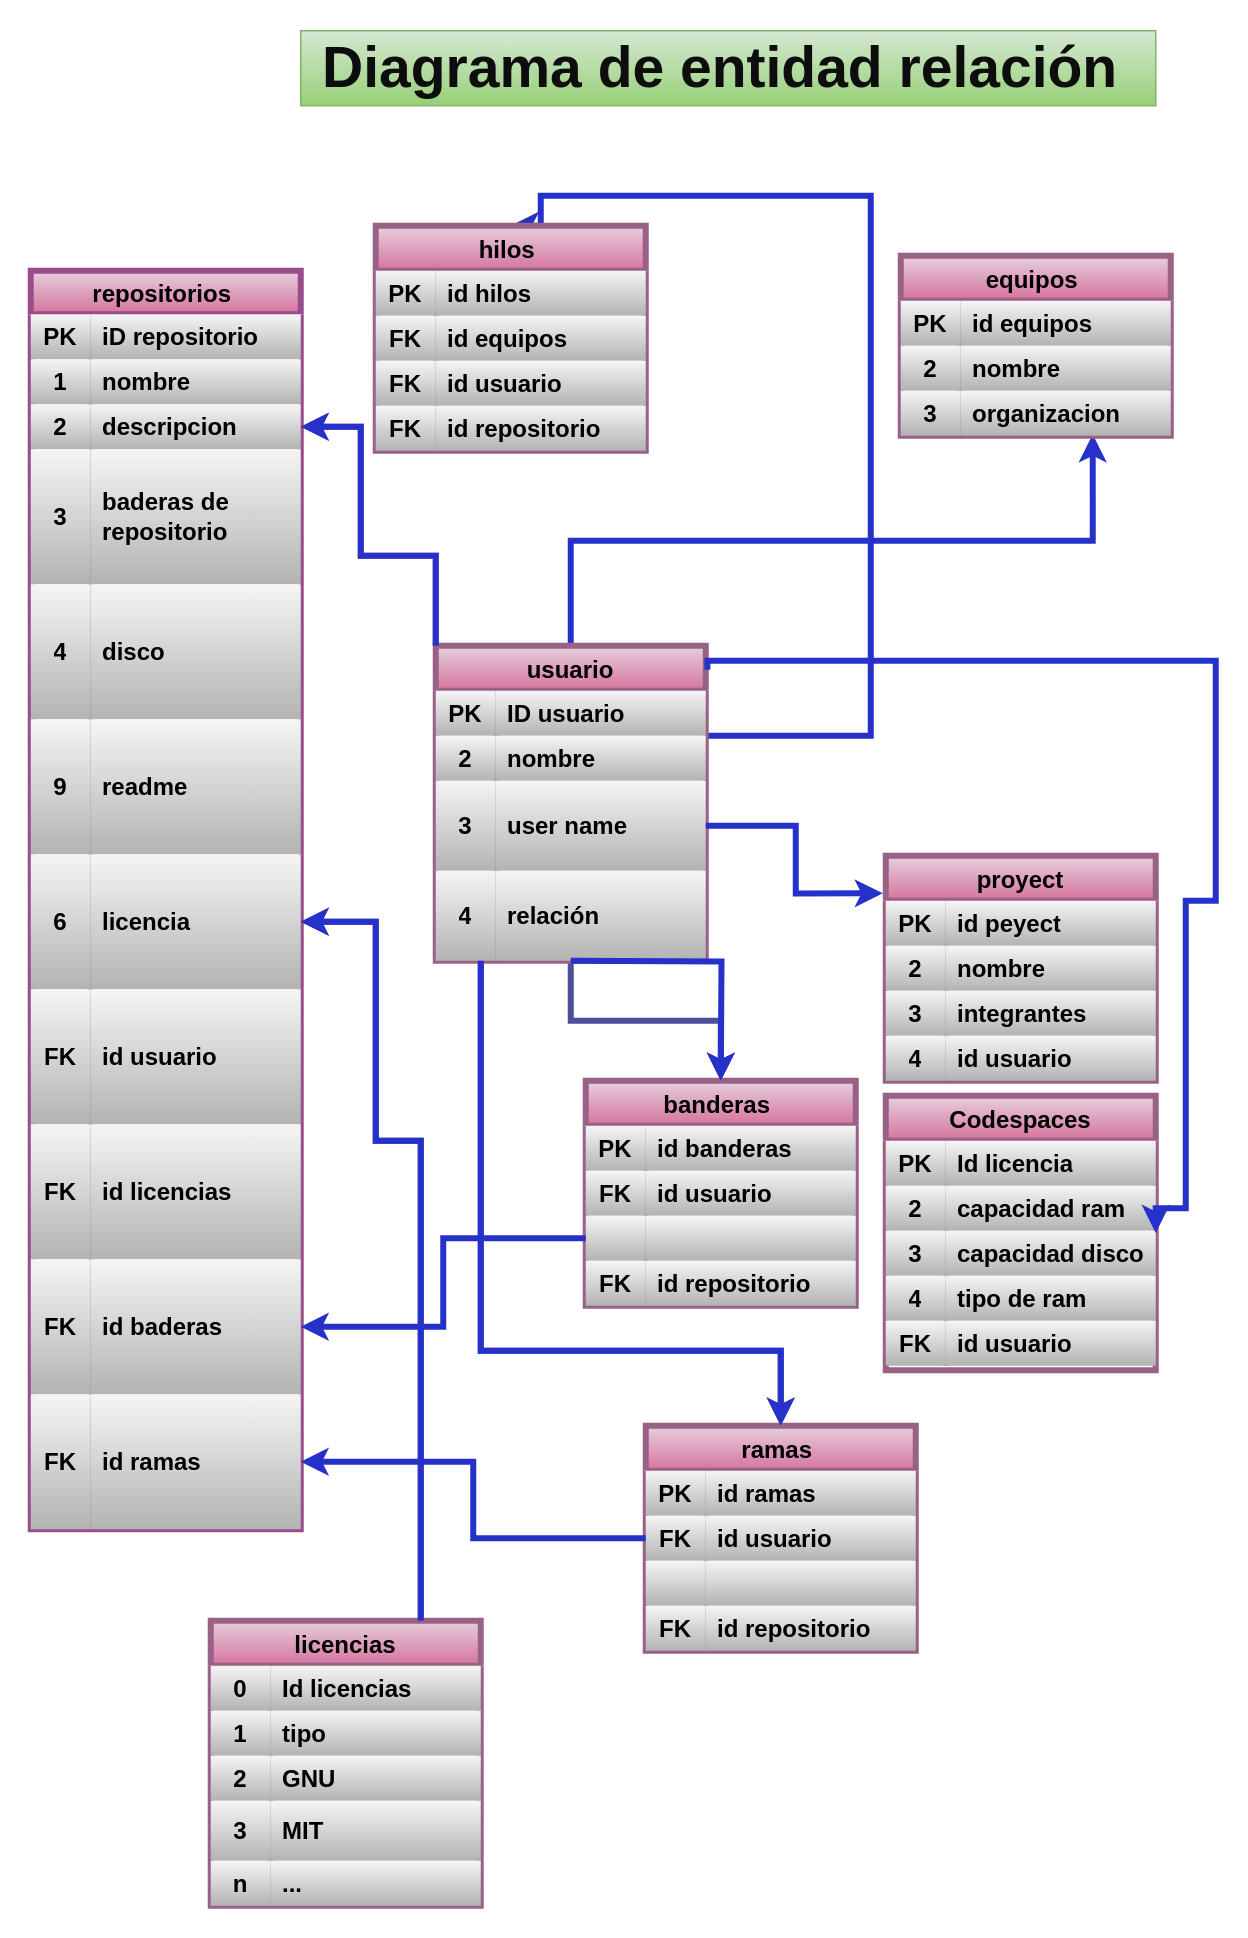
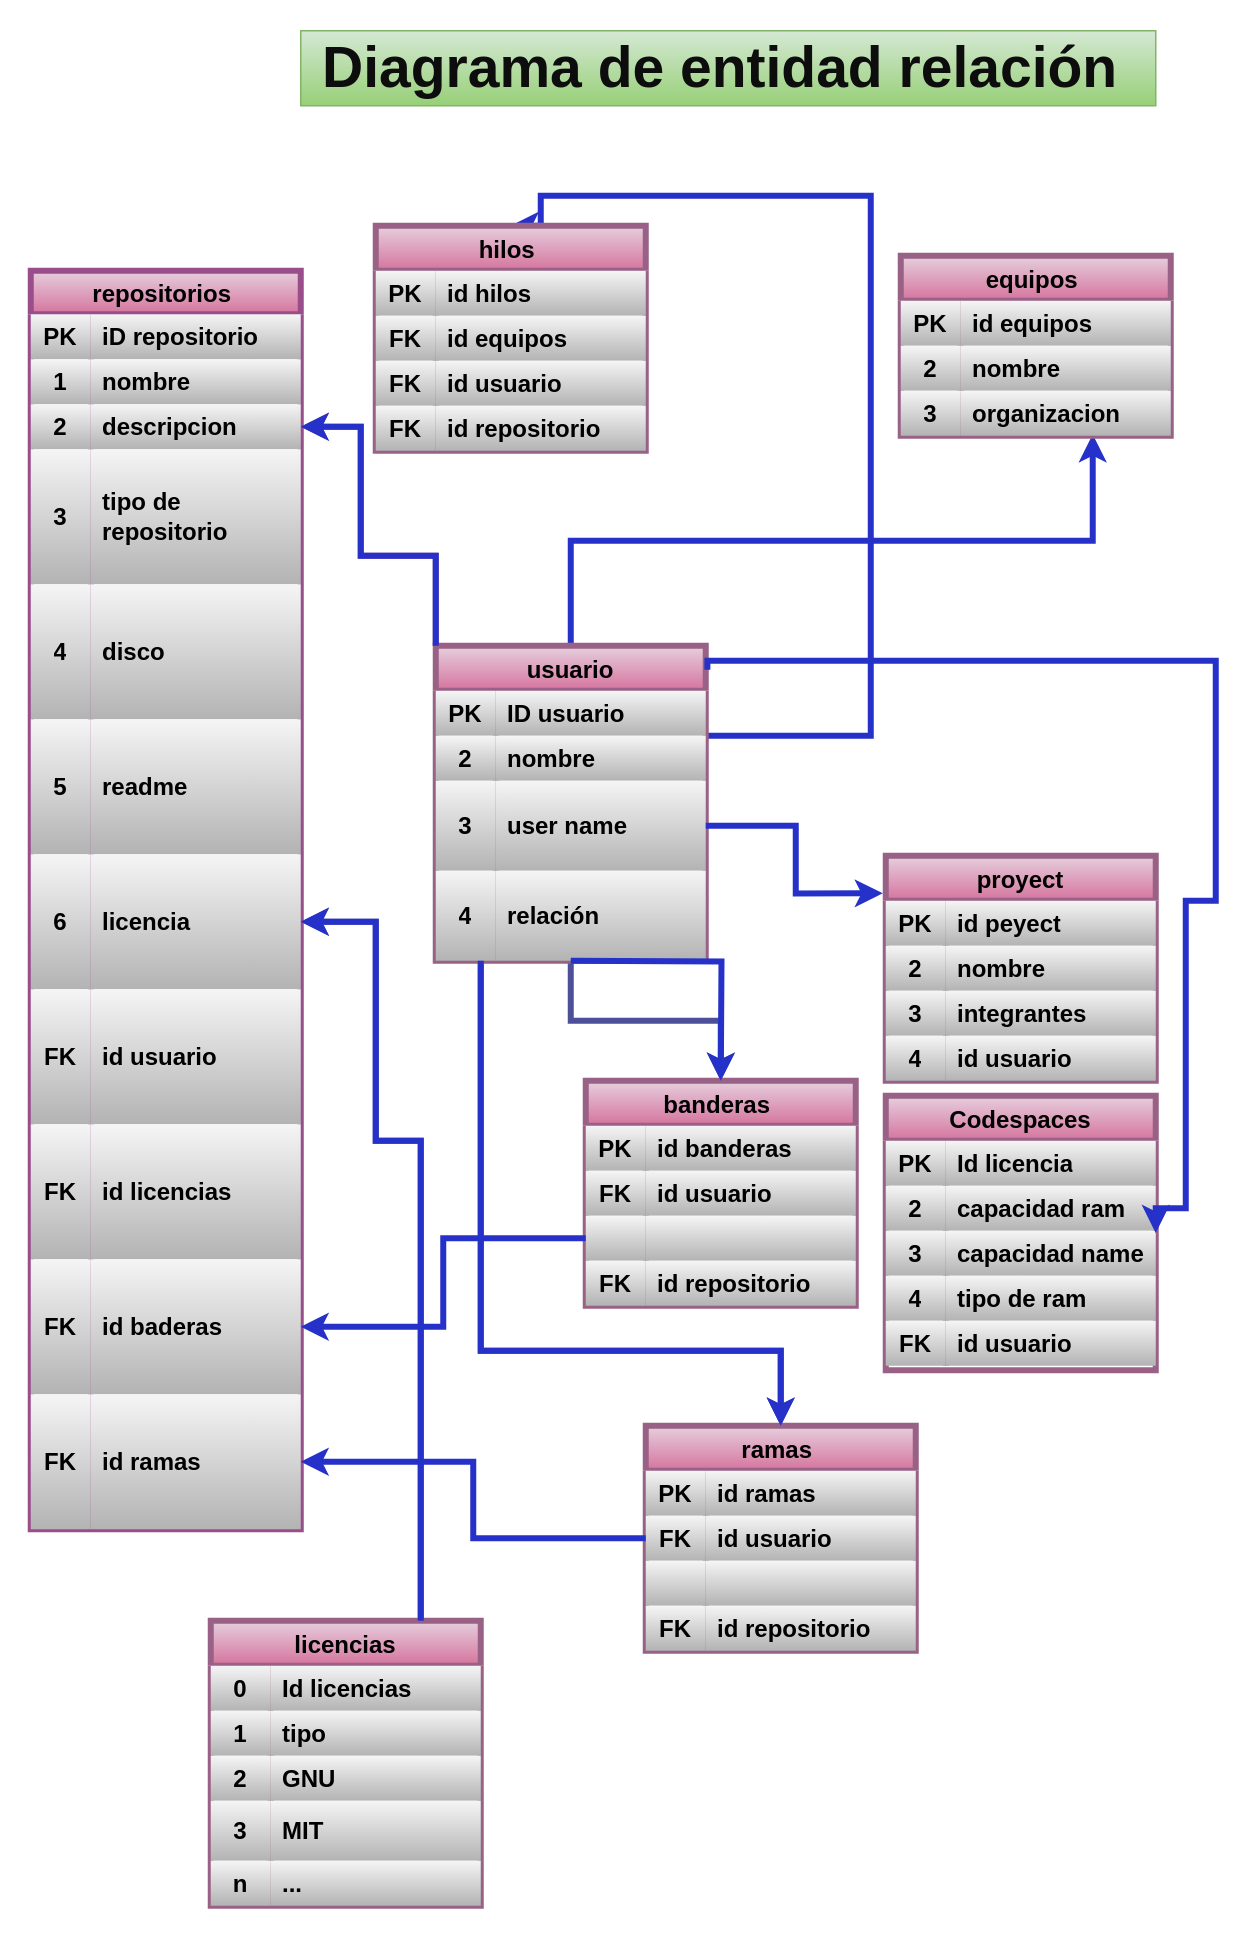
(202, 517) -> (202, 517)
(61, 787) -> (61, 787)
(1049, 1253) -> (1046, 1253)
